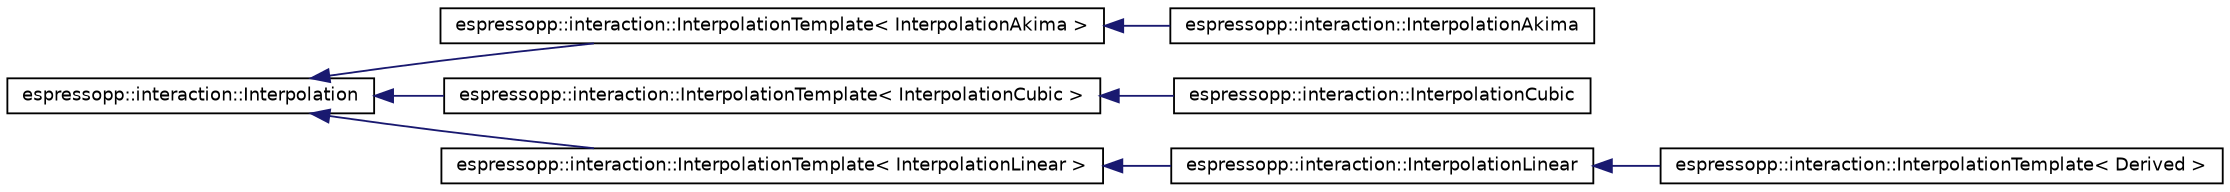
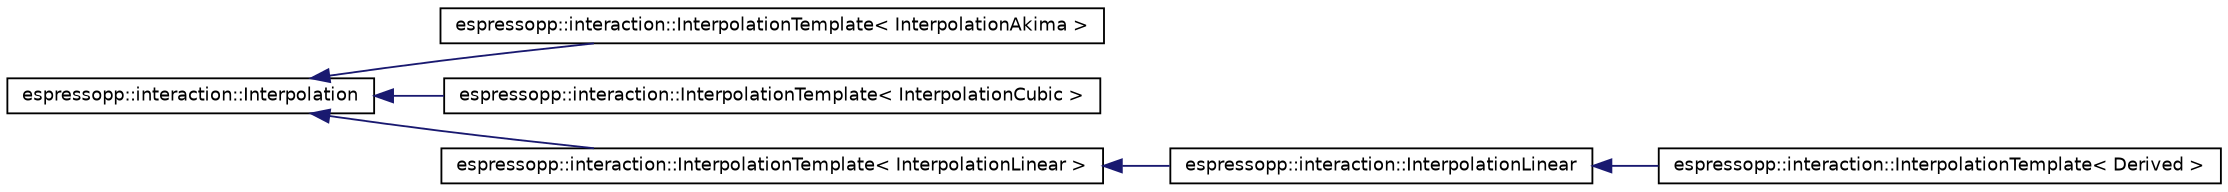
(1382, 26) -> none
(1382, 96) -> none
